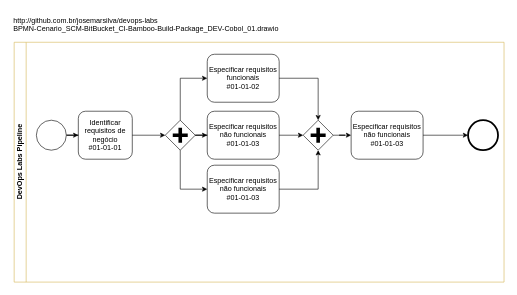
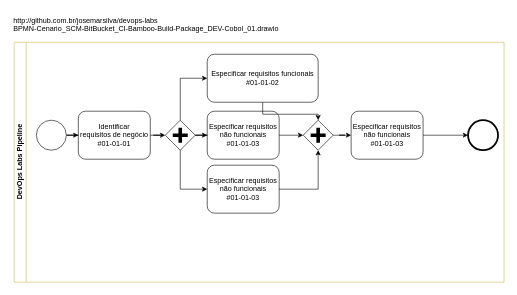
(243, 78) -> (263, 78)
(105, 135) -> (114, 135)
